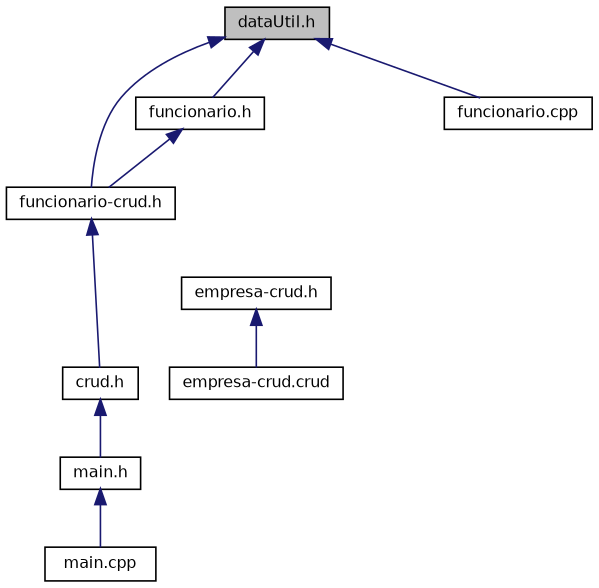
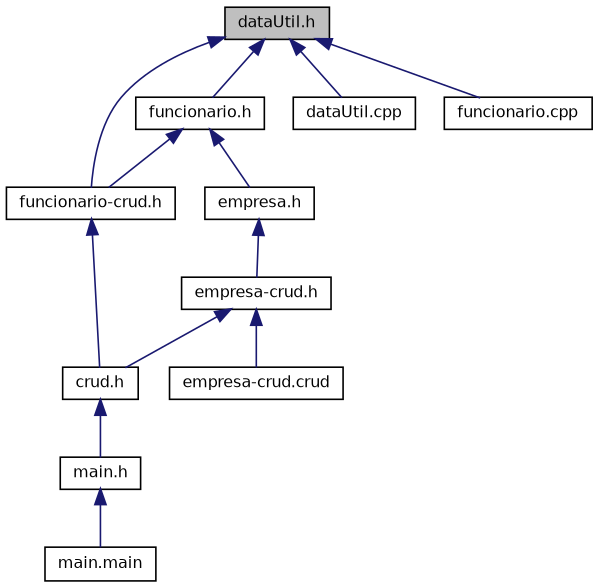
none -> (354, 113)
none -> (260, 203)
none -> (171, 342)
(100, 564) -> (100, 564)
